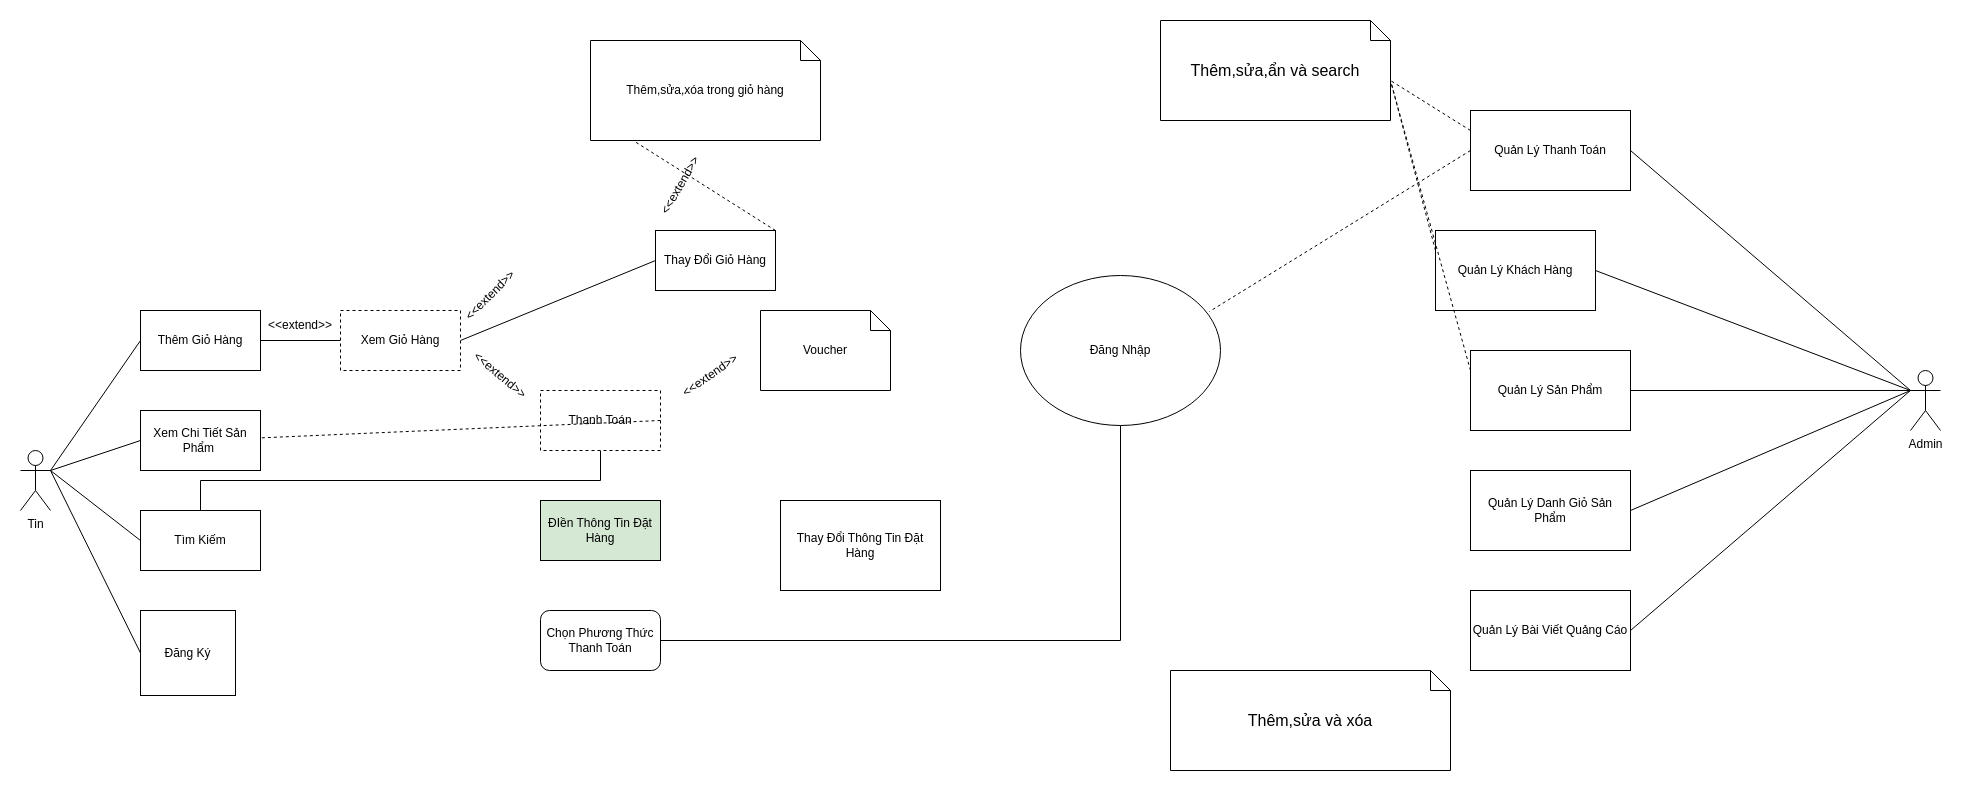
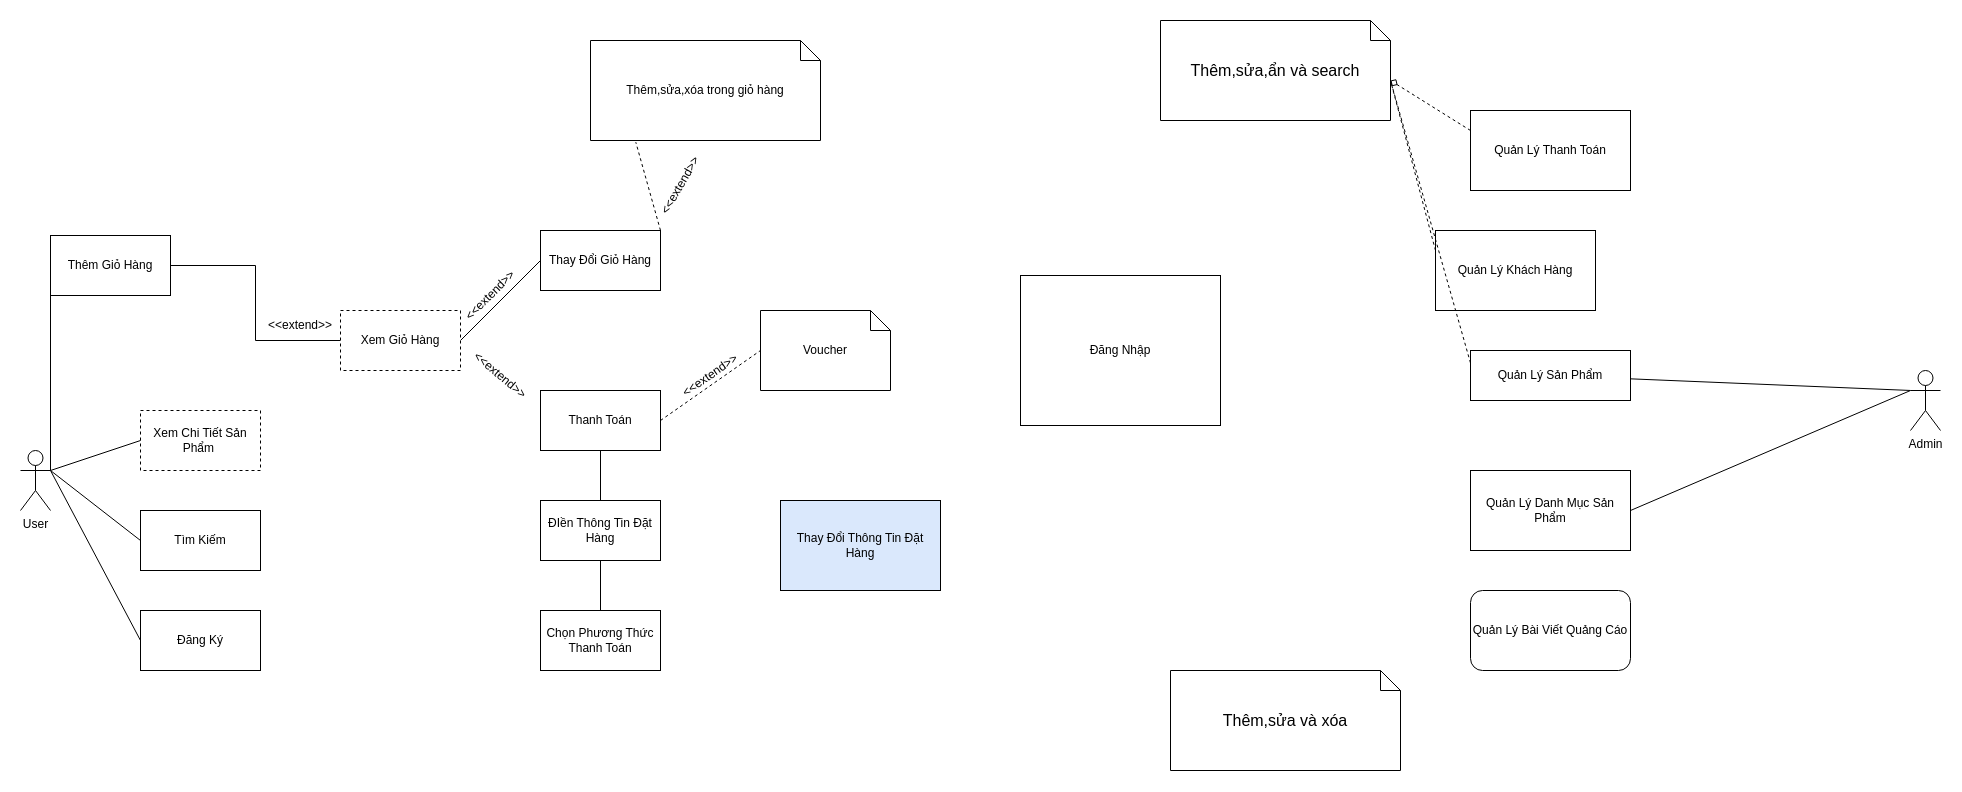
(1396, 84) -> (1398, 85)
(1340, 231) -> none
(716, 261) -> (601, 261)
(1769, 269) -> none
(1751, 330) -> none
(201, 341) -> (111, 266)
(1121, 351) -> (1121, 351)
(1551, 391) -> (1551, 376)
(601, 421) -> (601, 421)
(419, 431) -> (711, 386)
(201, 441) -> (201, 441)
(388, 481) -> (601, 489)
(1551, 511) -> (1551, 511)
(1770, 511) -> none
(36, 525) -> (36, 525)
(601, 531) -> (601, 531)
(861, 546) -> (861, 546)
none -> (601, 586)
(1551, 631) -> (1551, 631)
(601, 641) -> (601, 641)
(999, 641) -> none
(188, 653) -> (201, 641)
(1311, 721) -> (1286, 721)
